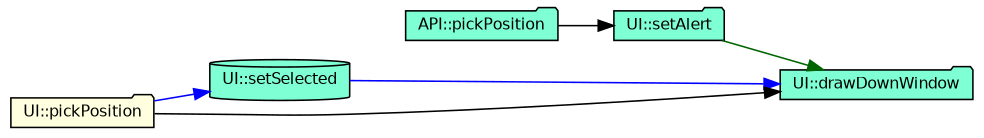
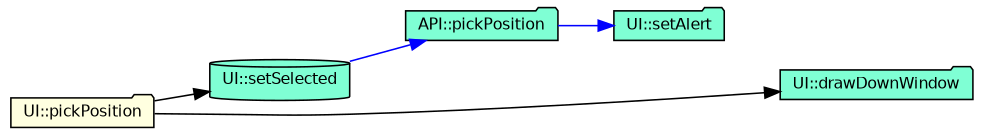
(578, 26) -> (578, 26)
(765, 53) -> none
(557, 82) -> (380, 53)
(174, 97) -> (174, 97)
